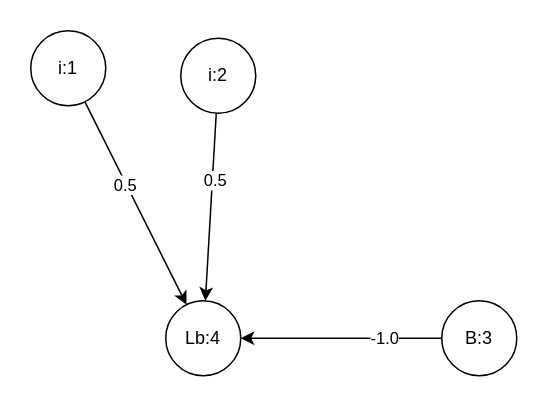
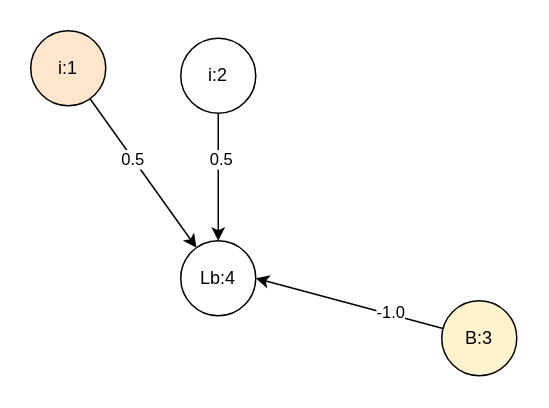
(68, 68) -> (68, 68)
(203, 338) -> (218, 278)
(479, 338) -> (479, 338)
